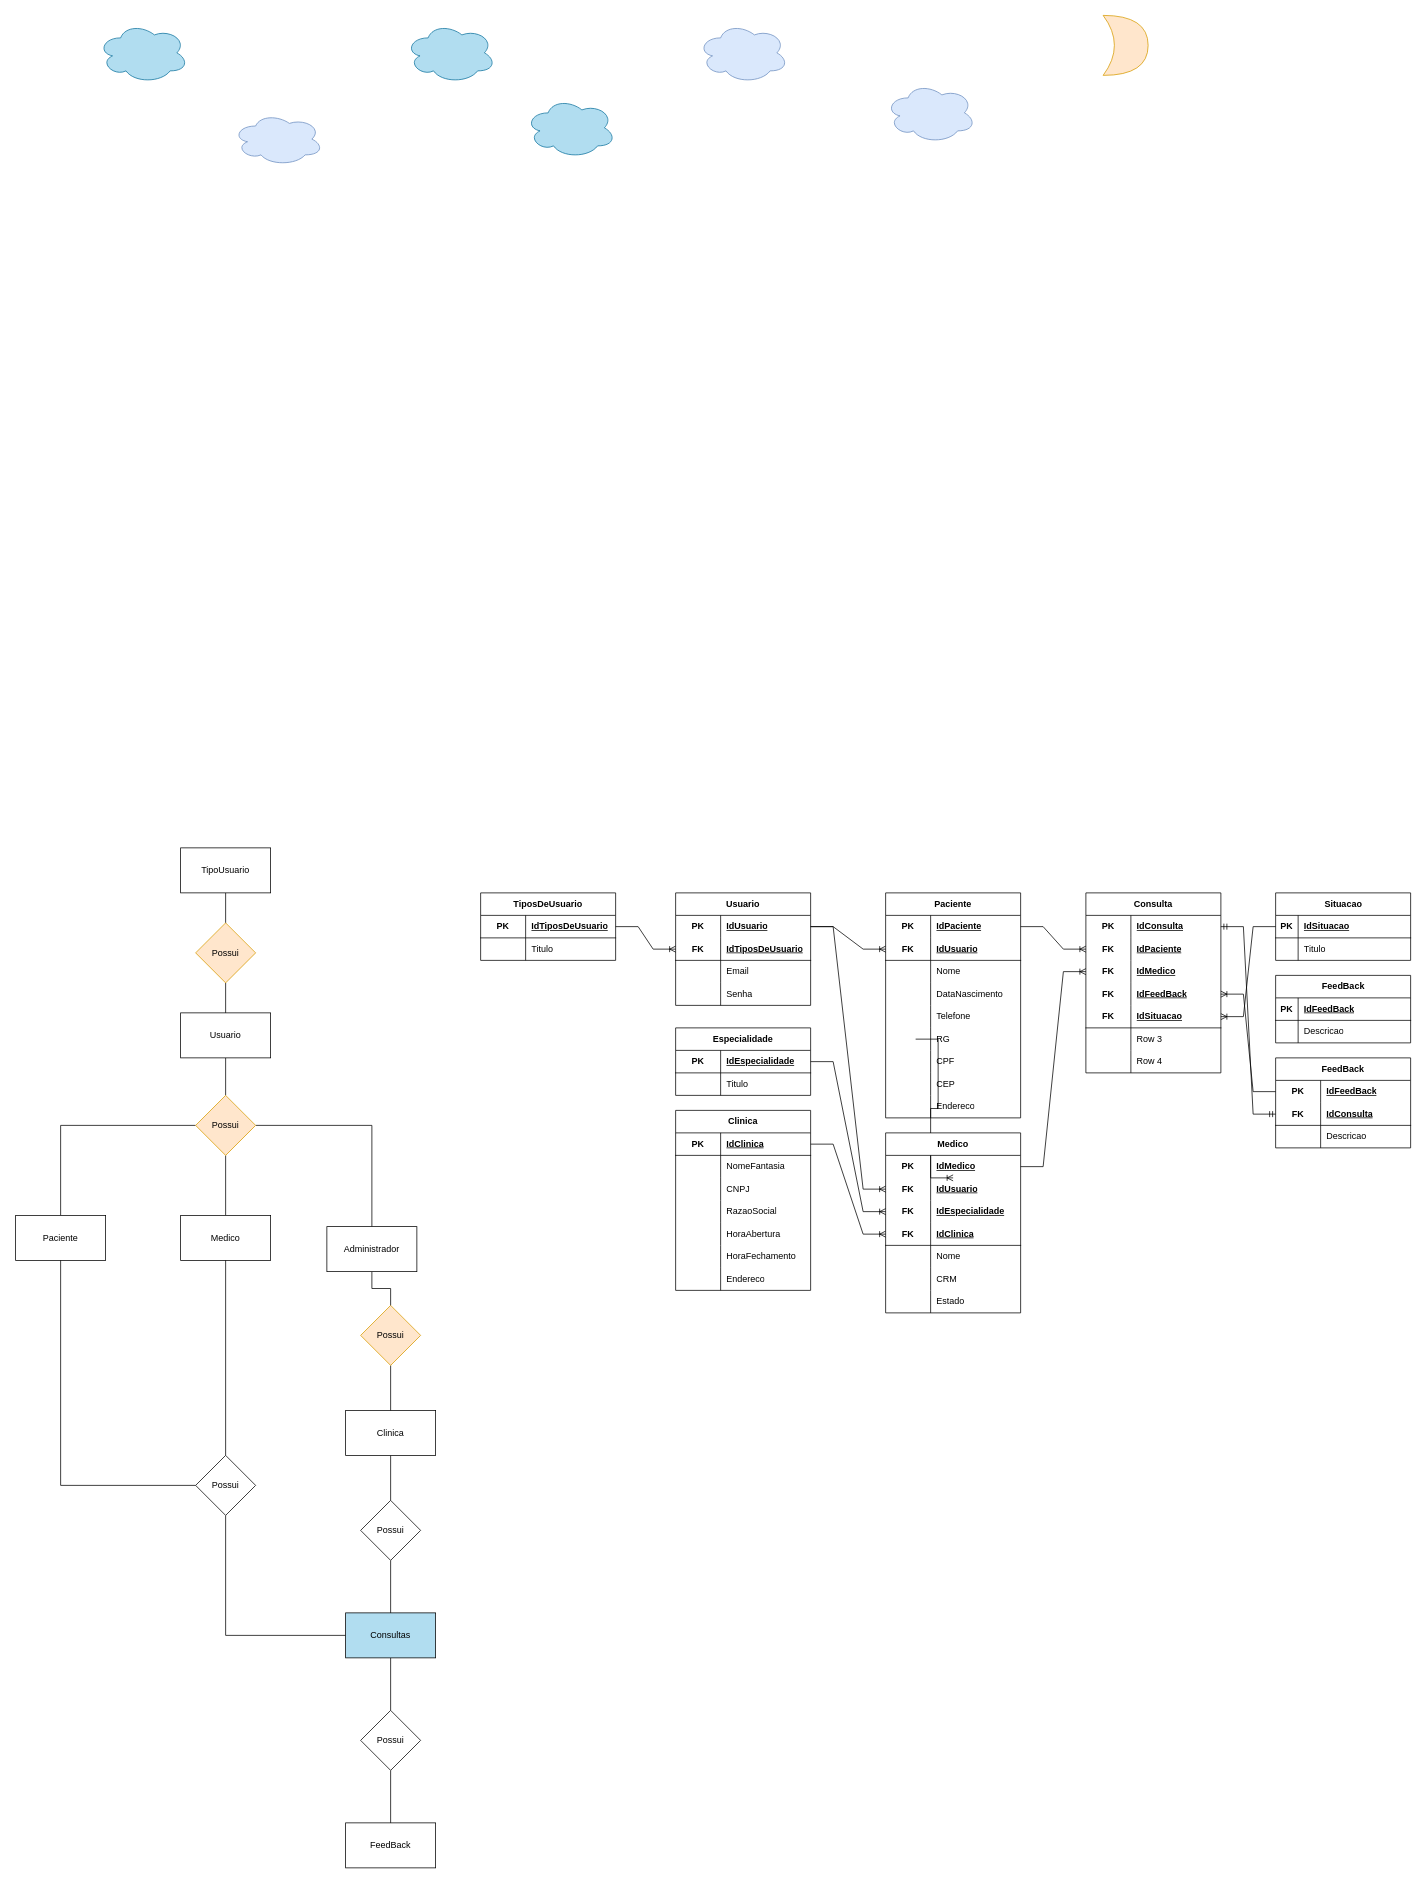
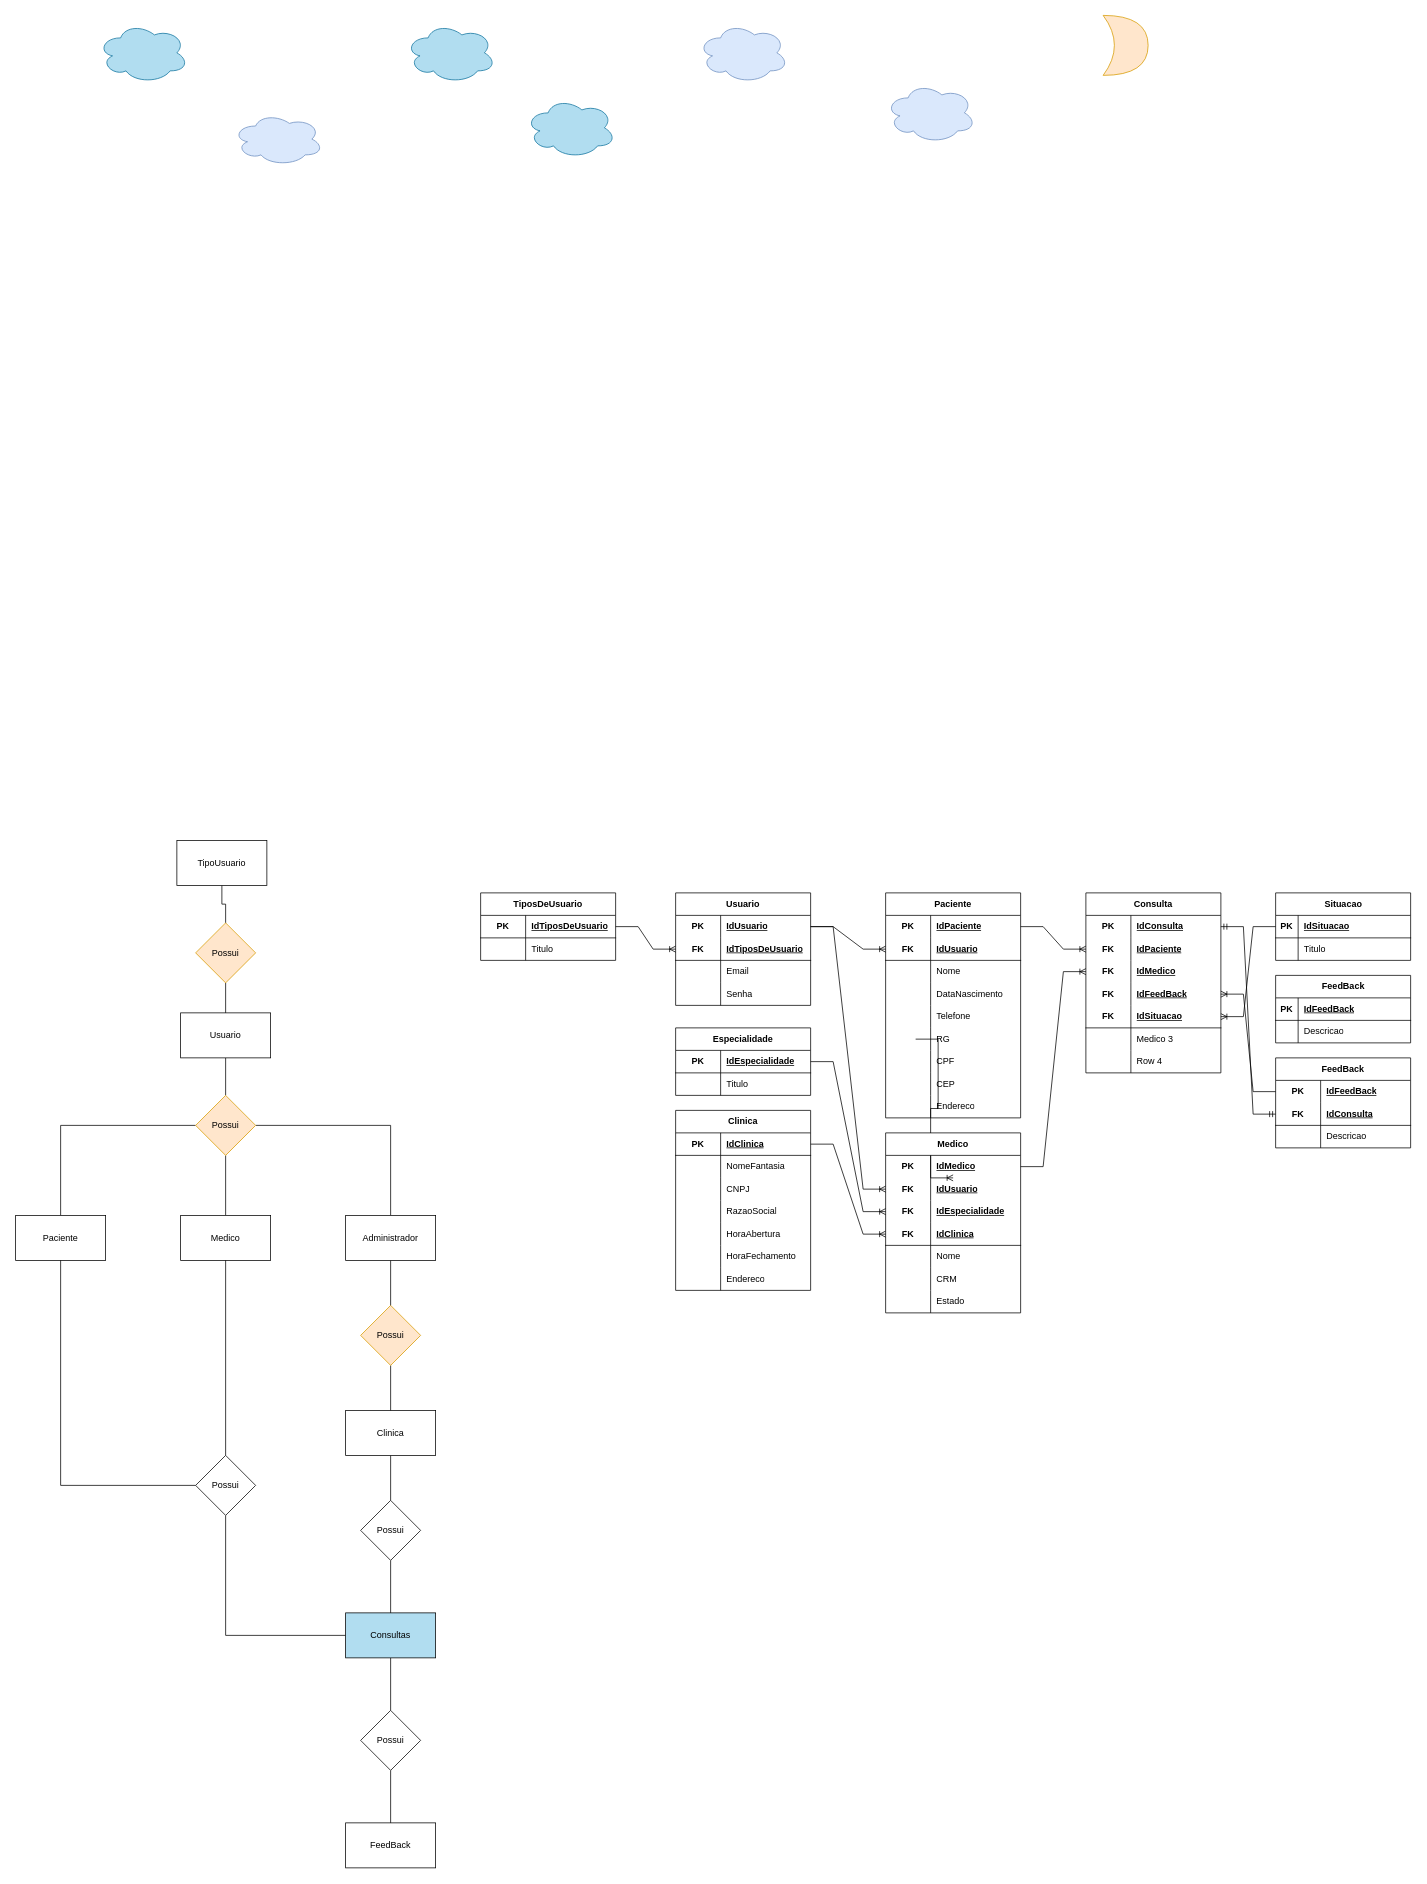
(225, 870) -> (222, 863)
(1148, 1039) -> (1154, 1039)
(372, 1249) -> (390, 1238)
